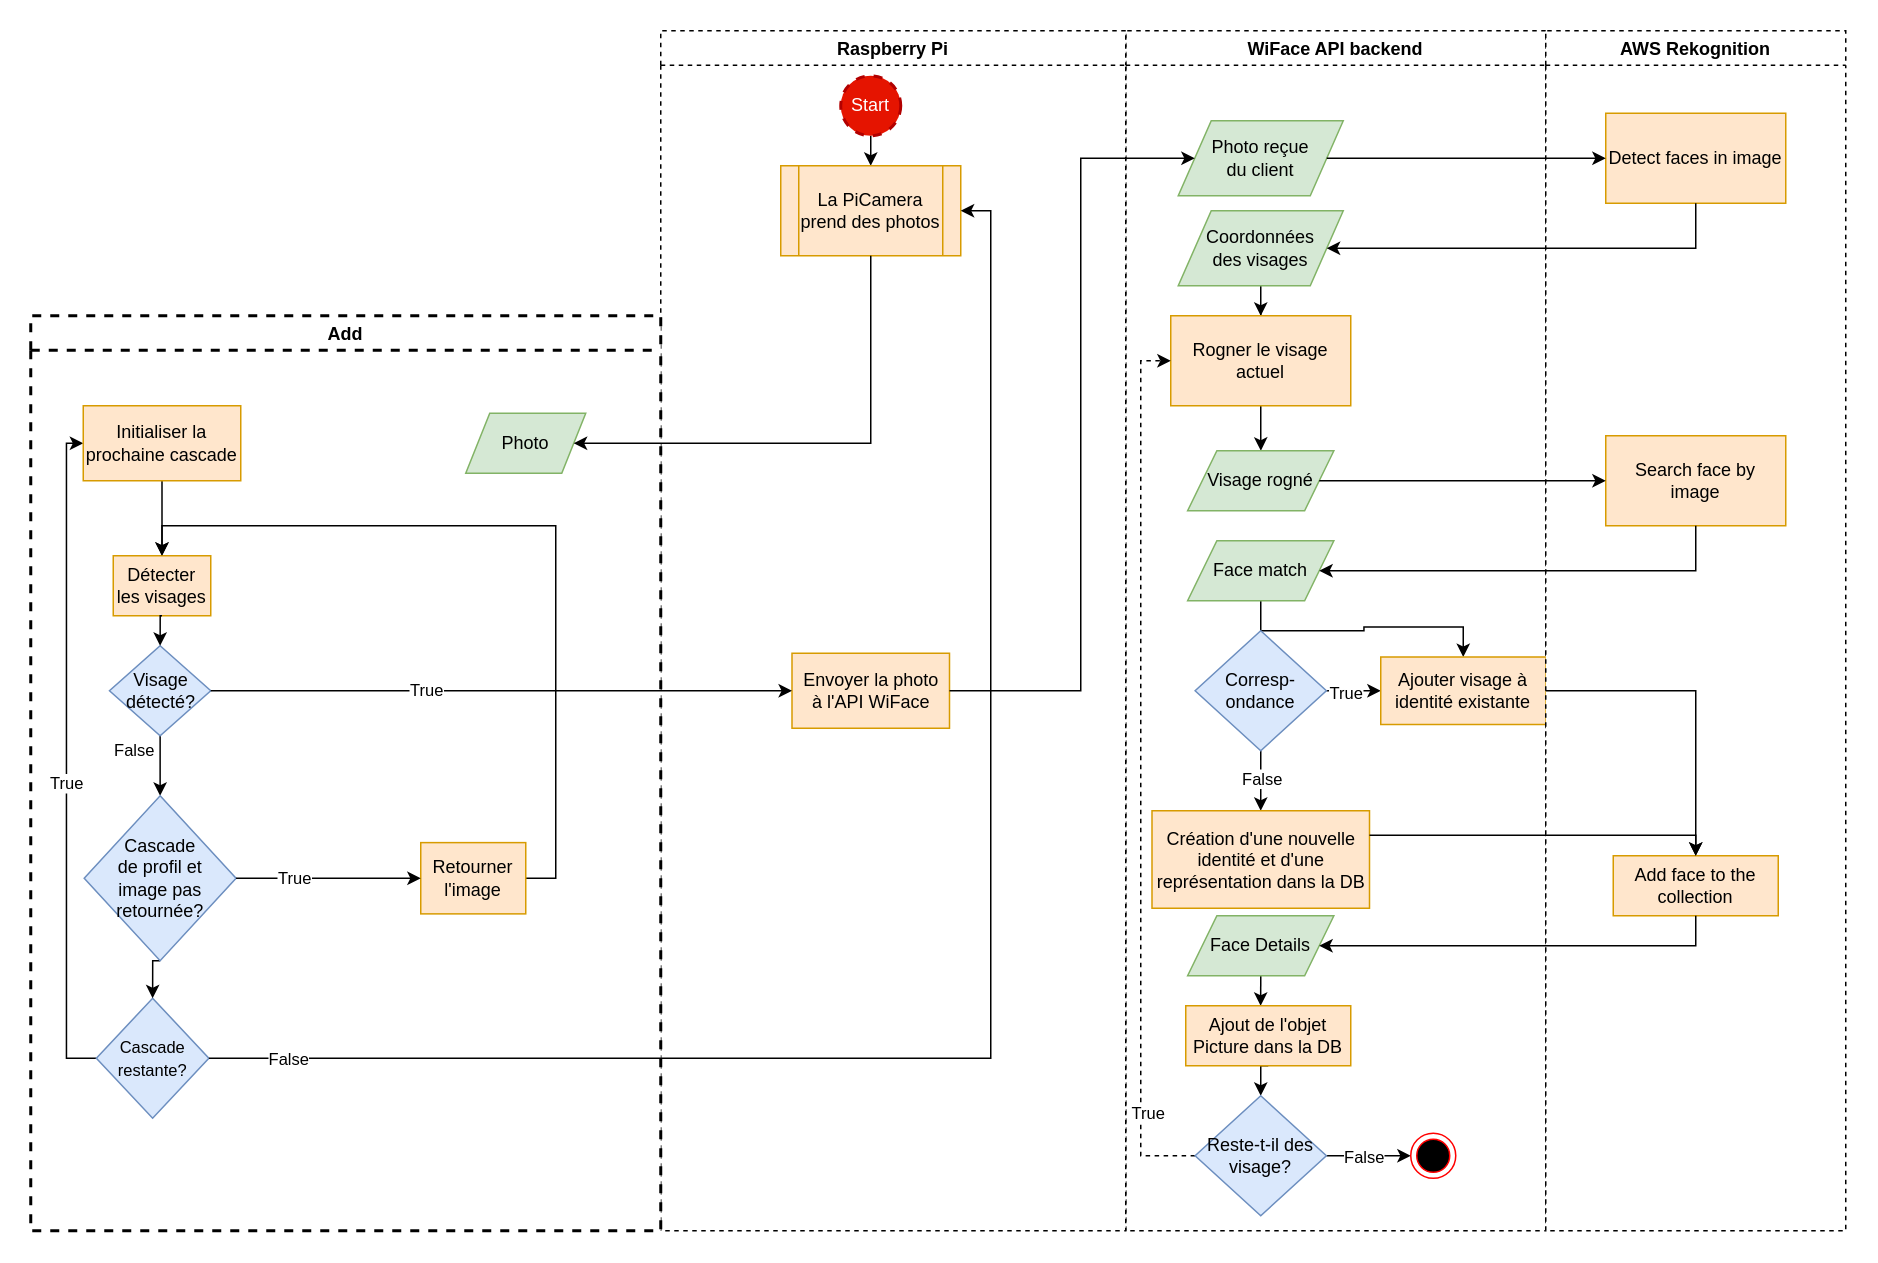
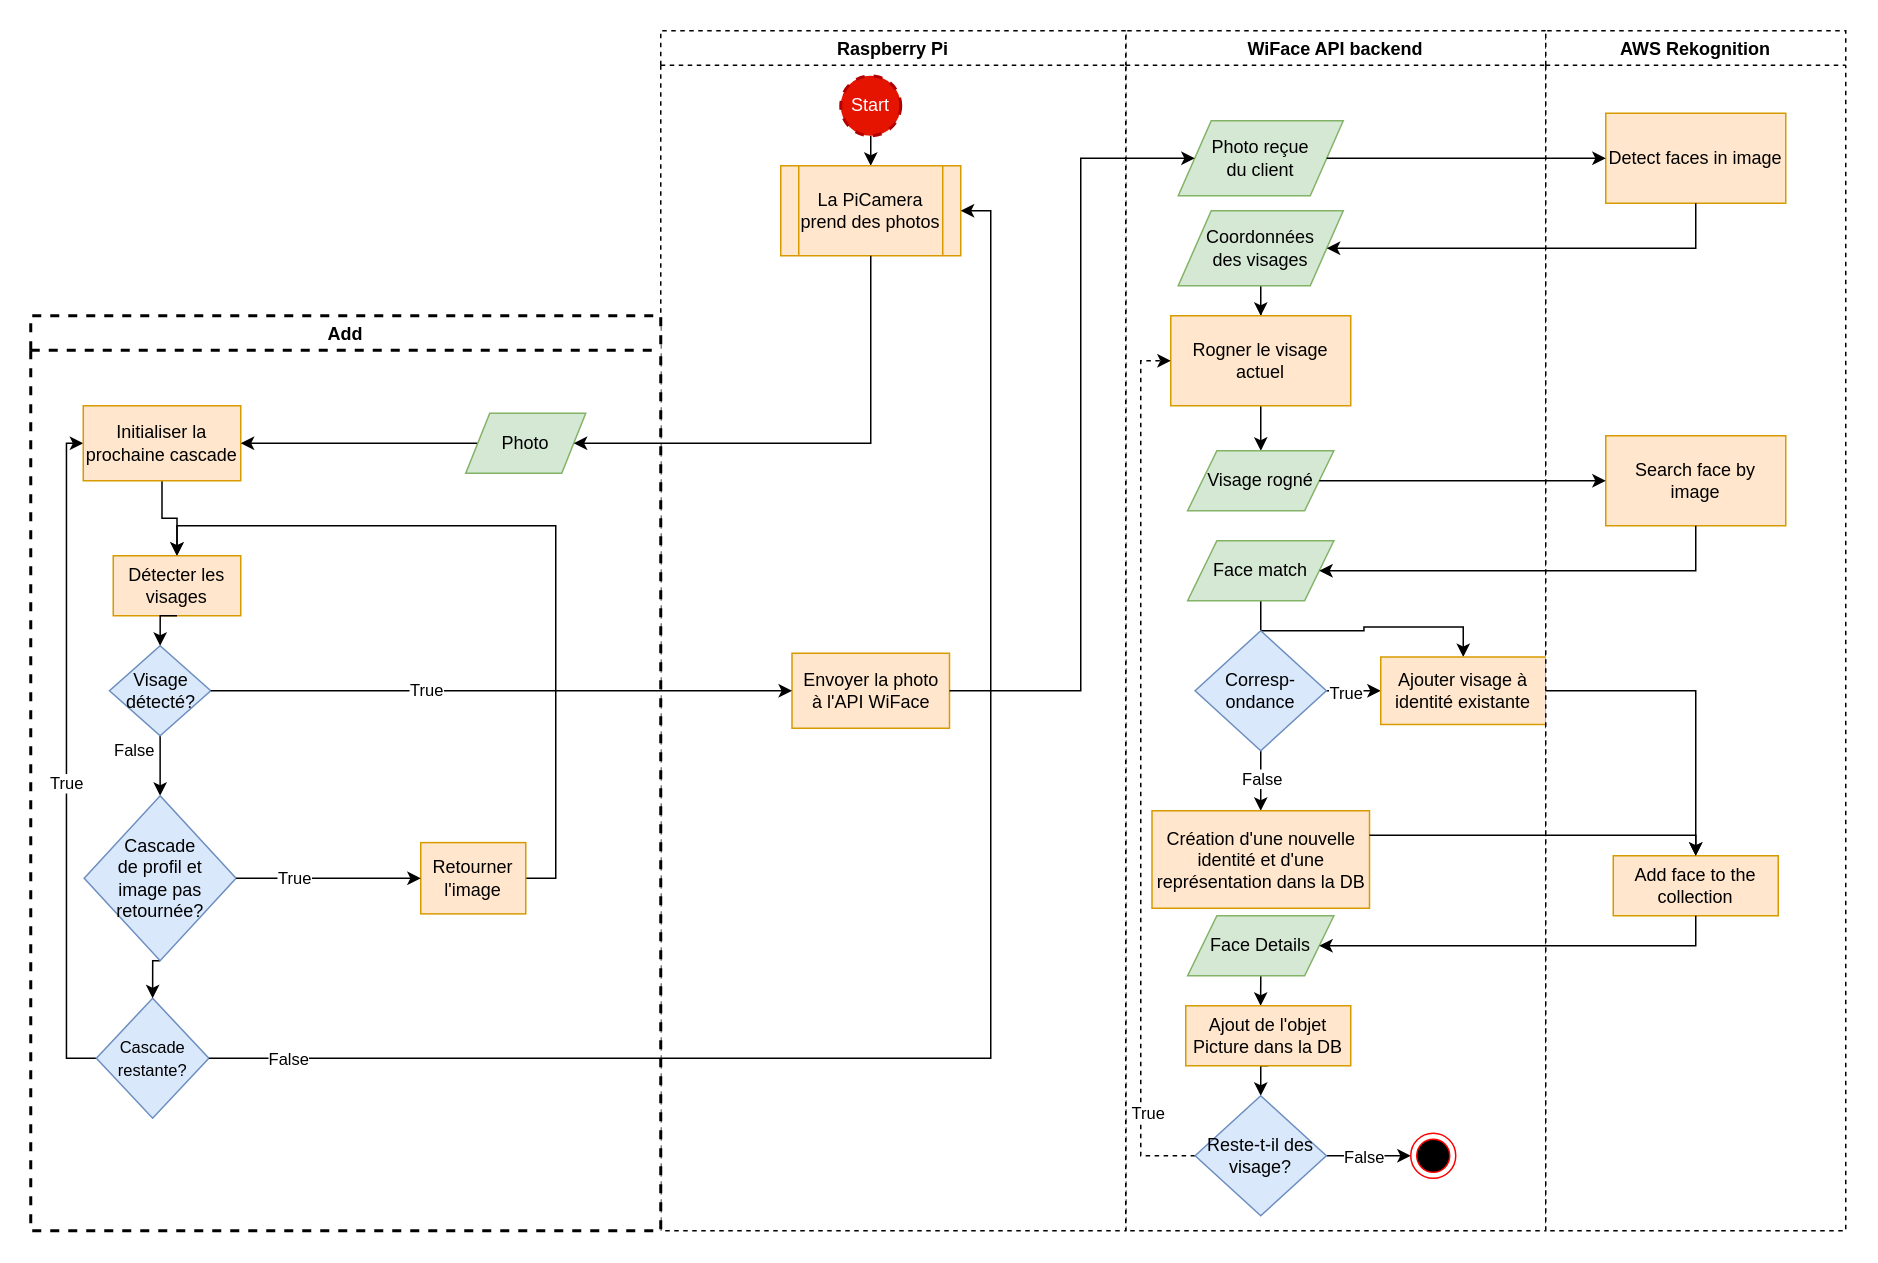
none -> (365, 443)
(162, 586) -> (177, 586)
